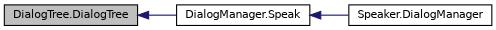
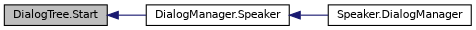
(71, 15) -> (56, 15)
(243, 15) -> (218, 15)
